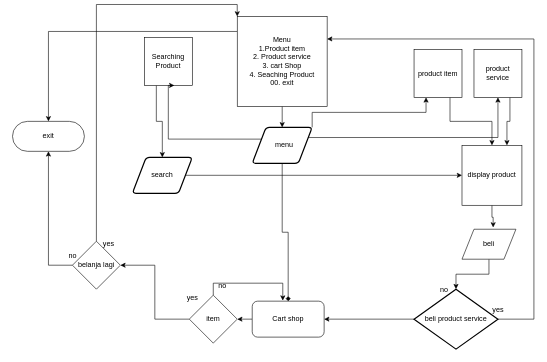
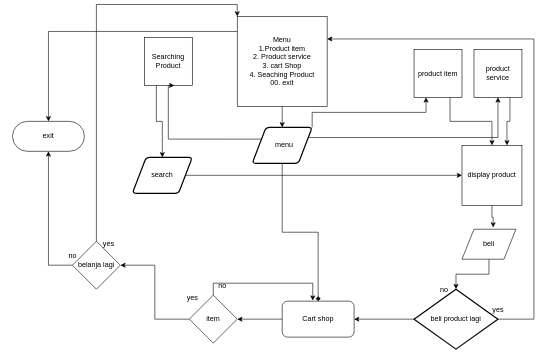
(288, 320) -> (318, 320)
(456, 320) -> (456, 320)
